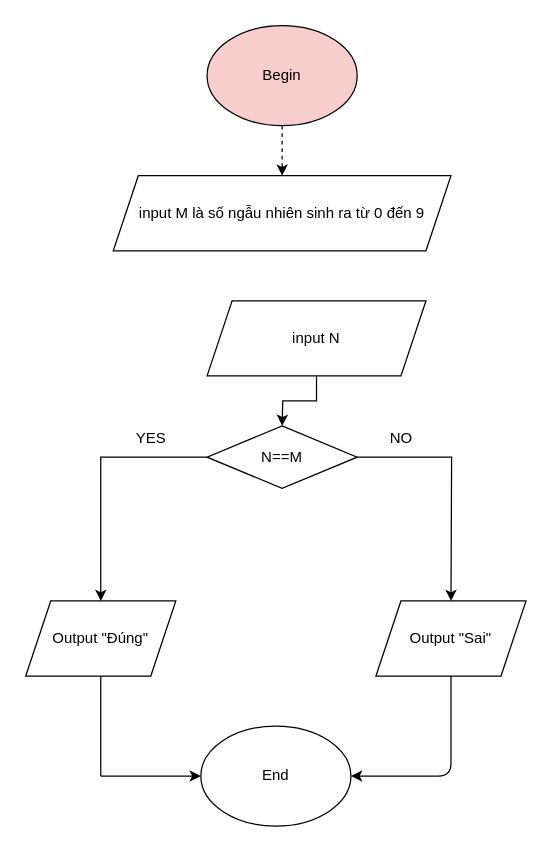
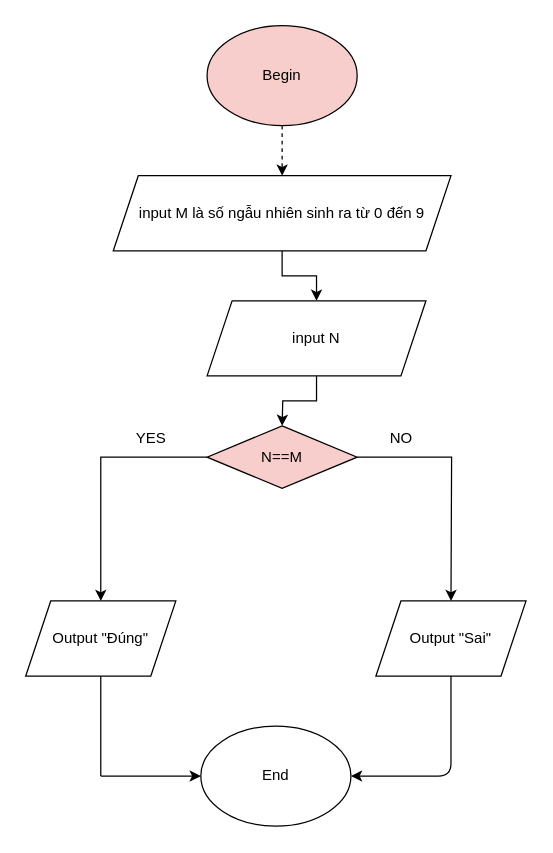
none -> (295, 276)
(282, 457) -> (282, 457)
